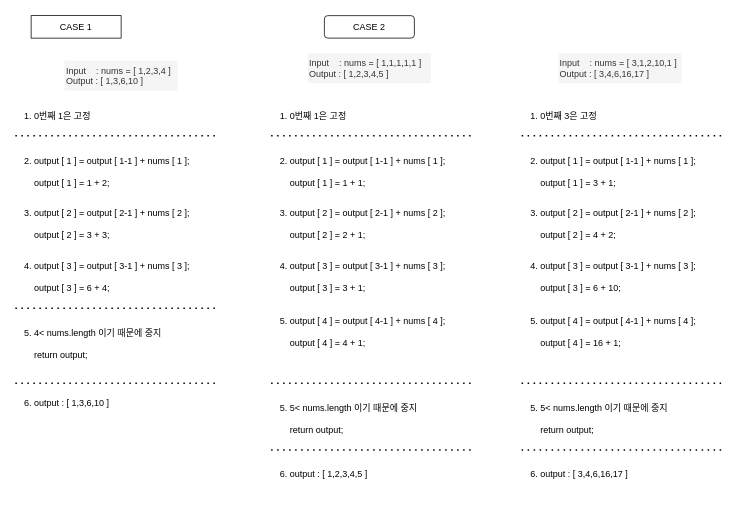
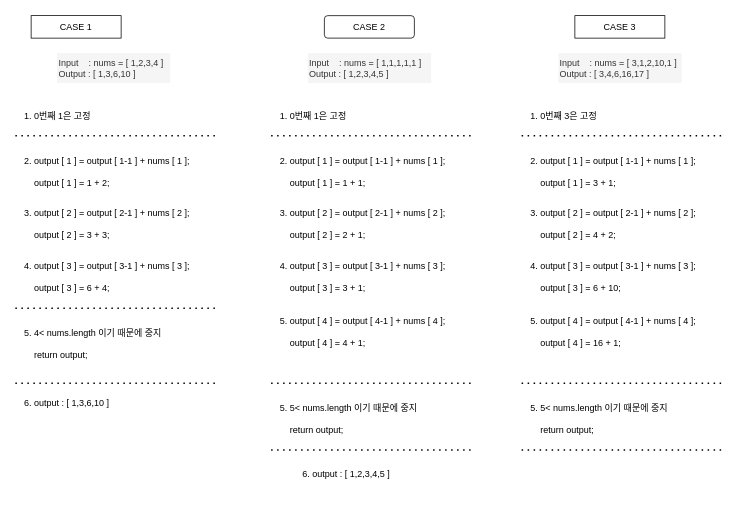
none -> (620, 27)
(121, 75) -> (114, 68)
(373, 483) -> (395, 483)
(623, 483) -> none
